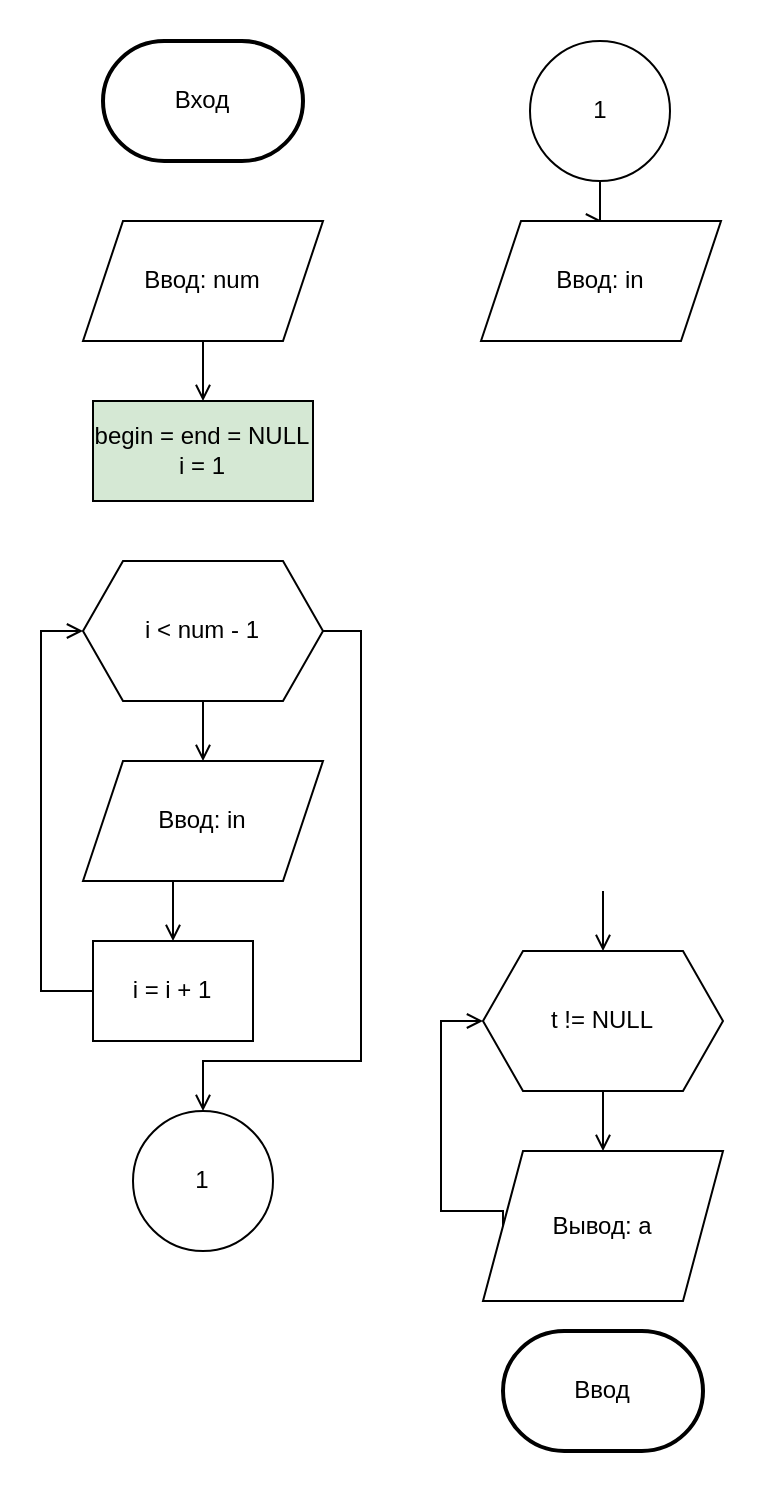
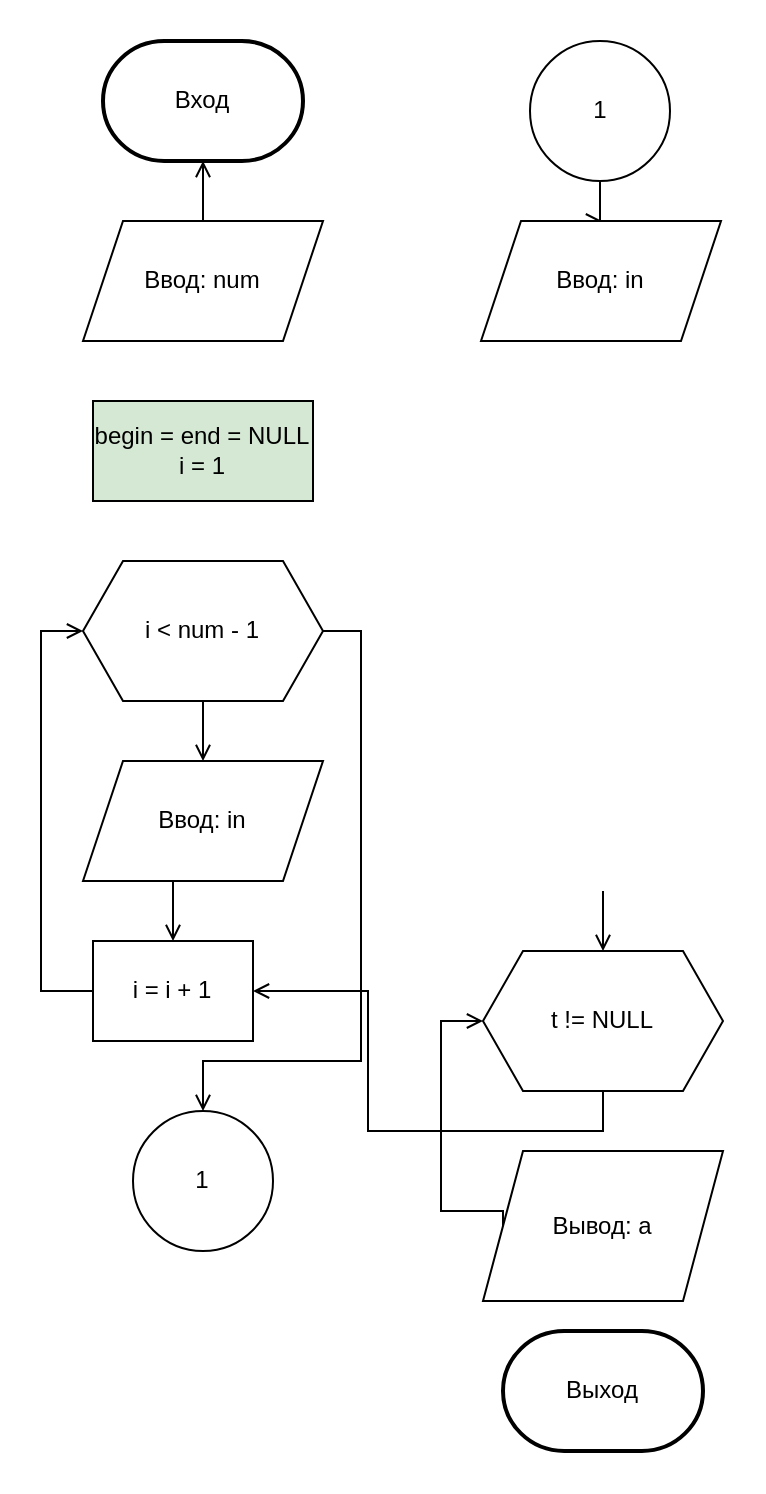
(203, 374) -> (203, 188)
(603, 1137) -> (368, 1125)
(603, 1391) -> (603, 1391)
